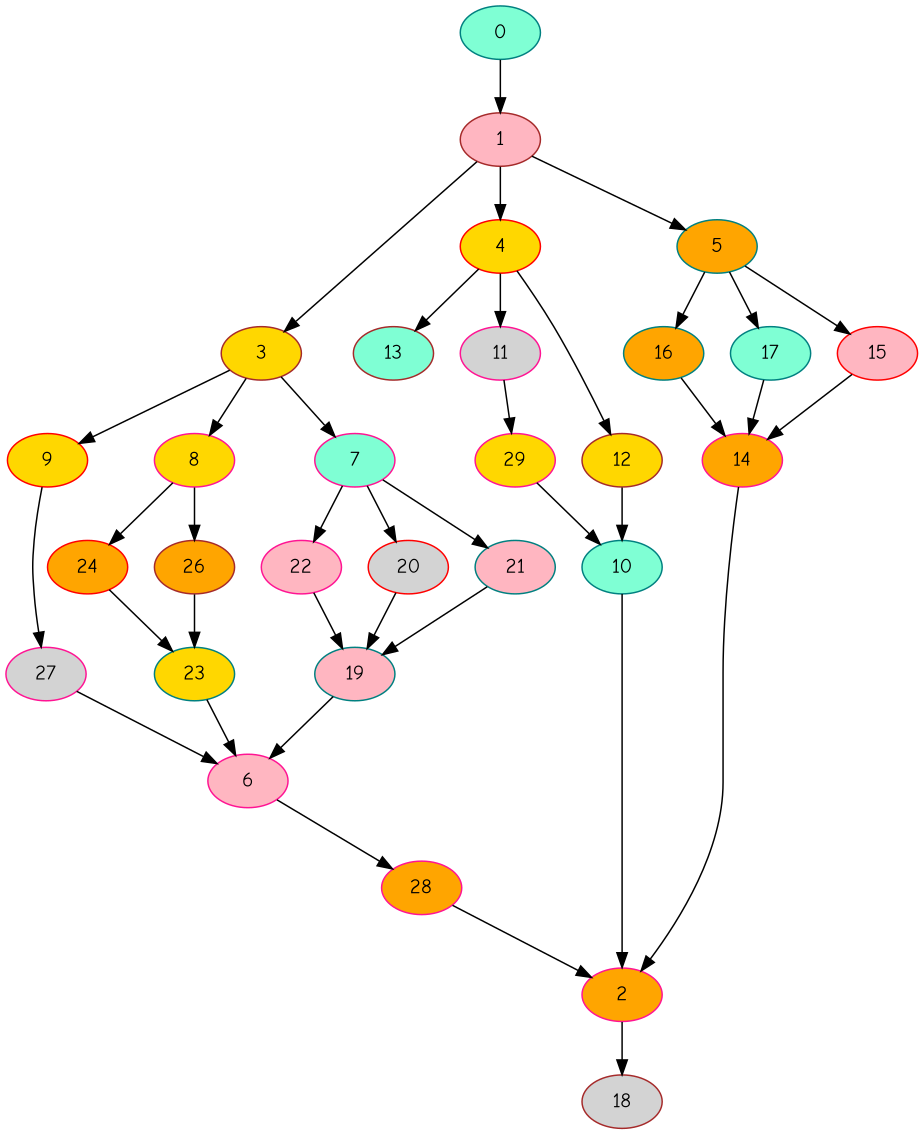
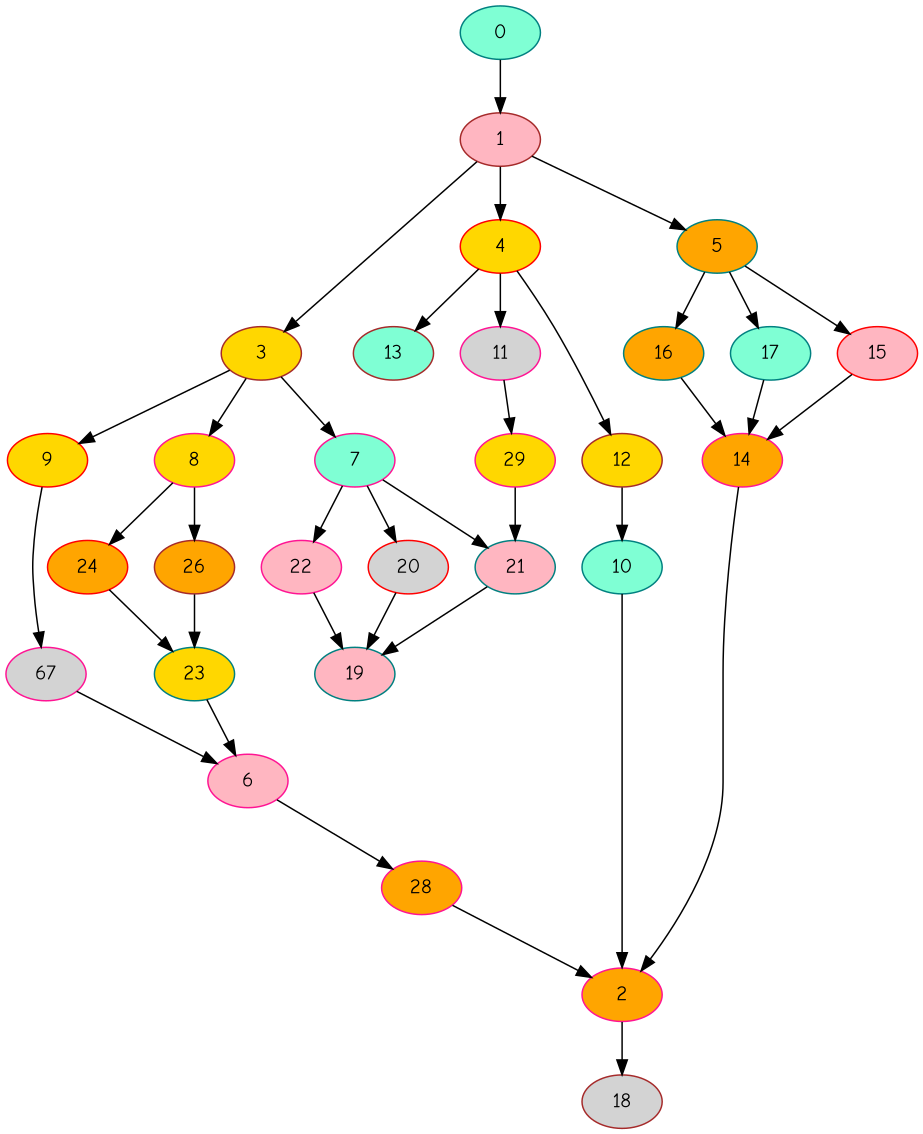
(563, 508) -> (515, 506)
(46, 674) -> (46, 674)
(307, 722) -> none
